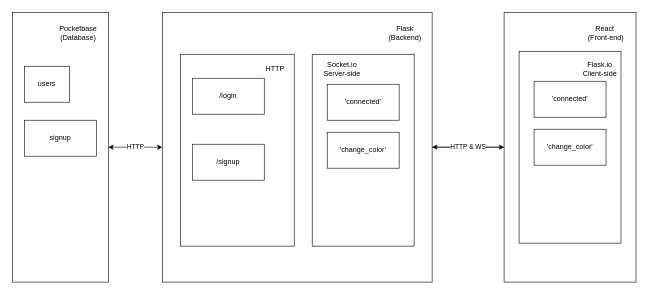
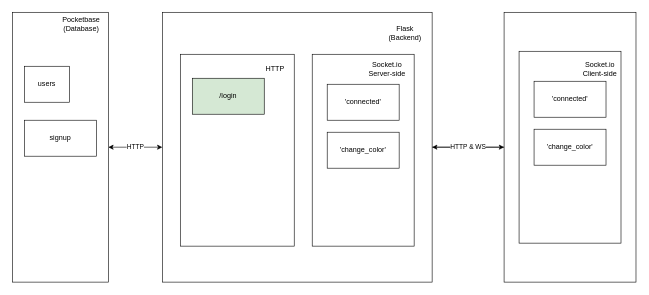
(78, 33) -> (81, 24)
(606, 33) -> none
(342, 69) -> (387, 69)
(600, 69) -> (600, 69)
(228, 96) -> (228, 96)
(228, 162) -> none
